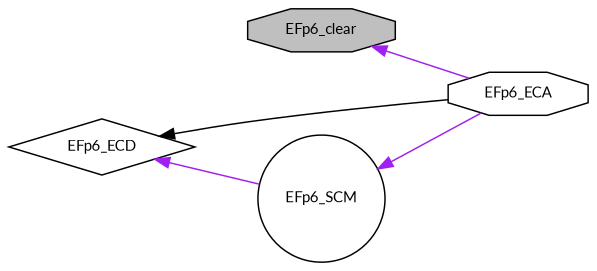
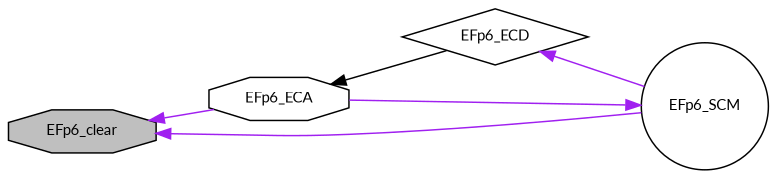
(311, 114) -> (396, 65)
none -> (406, 131)
